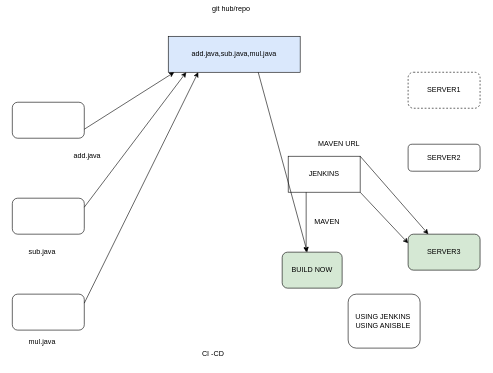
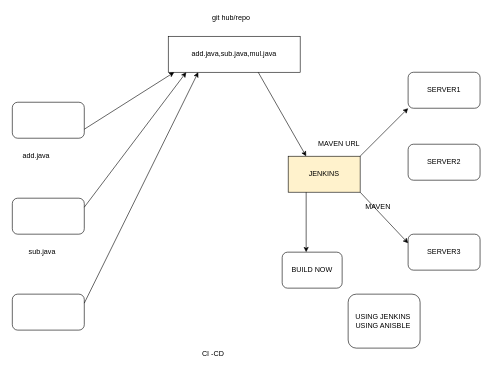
(231, 9) -> (231, 18)
(234, 54) -> (234, 54)
(444, 90) -> (444, 90)
(87, 156) -> (36, 156)
(281, 157) -> (282, 114)
(444, 158) -> (444, 162)
(324, 174) -> (324, 174)
(395, 196) -> (404, 112)
(327, 222) -> (378, 207)
(444, 252) -> (444, 252)
(312, 270) -> (312, 270)
(42, 342) -> none
